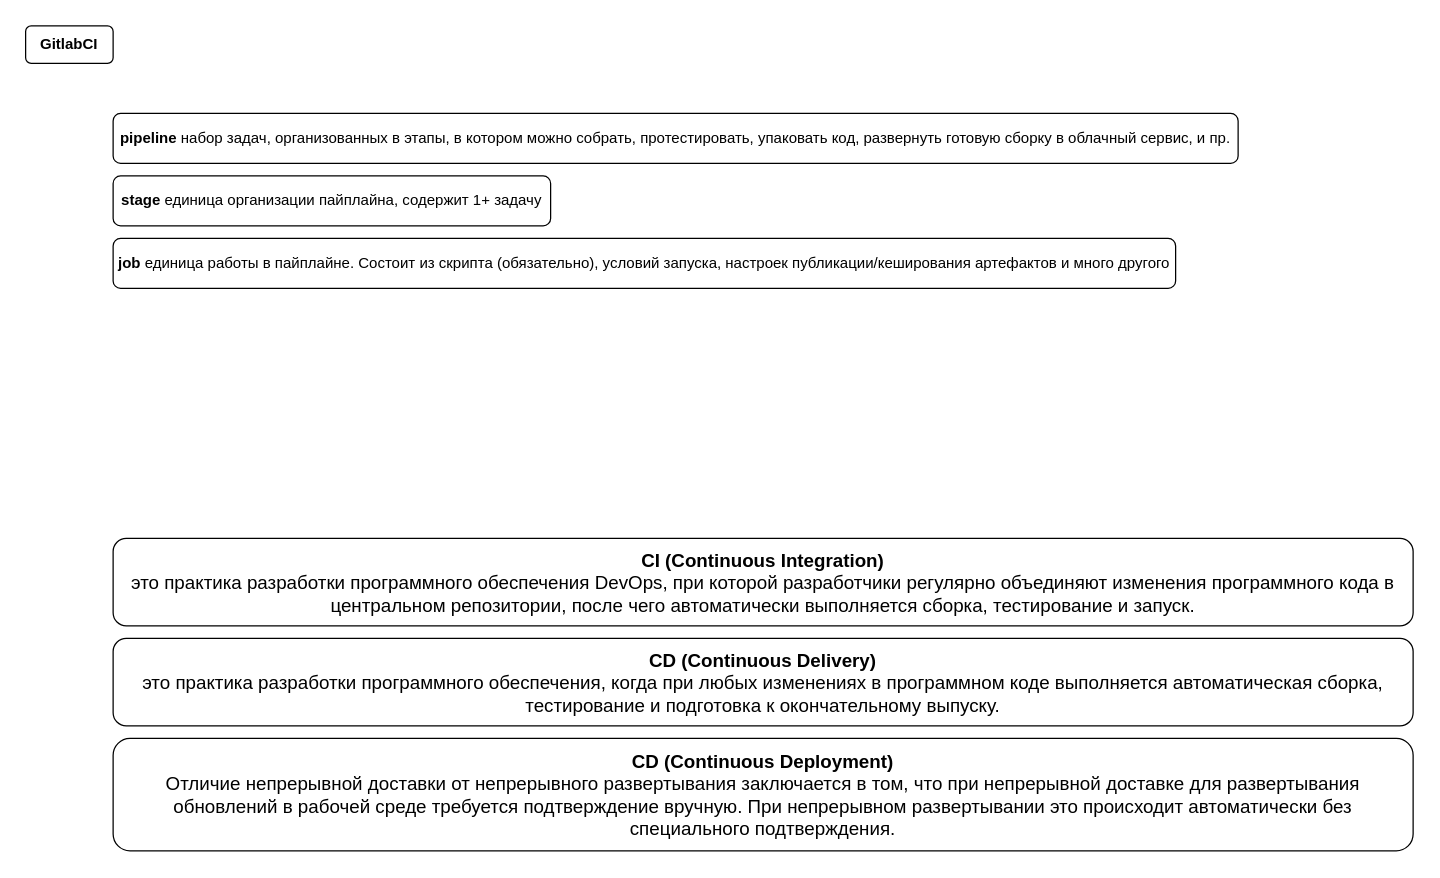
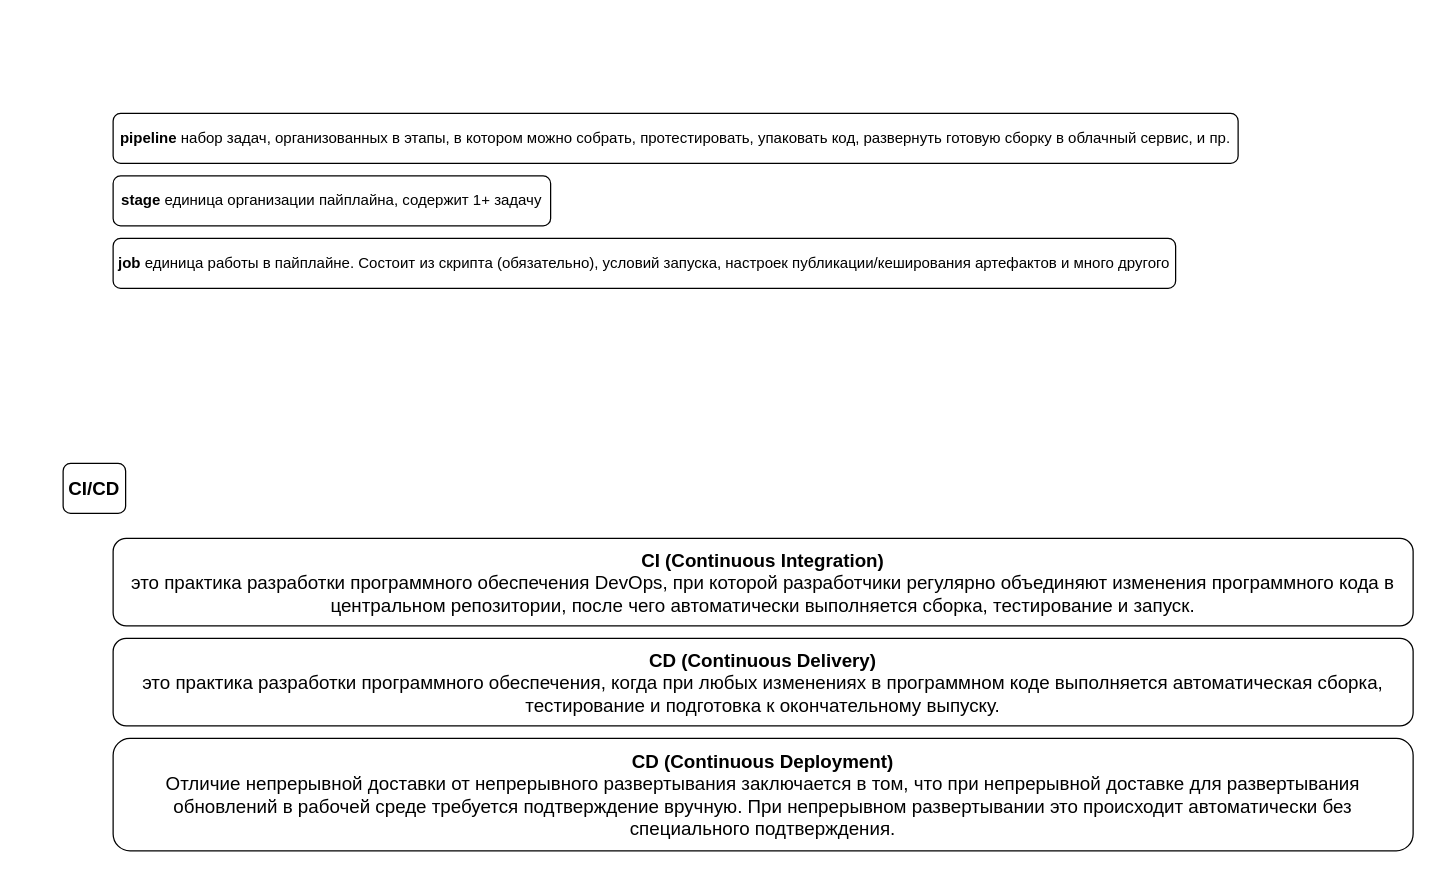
(69, 44) -> none
none -> (94, 488)
